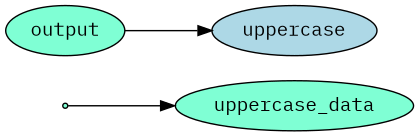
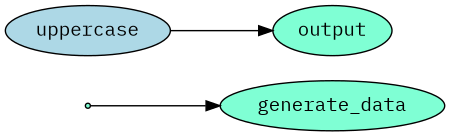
(161, 31) -> (214, 31)
(294, 106) -> (332, 106)
